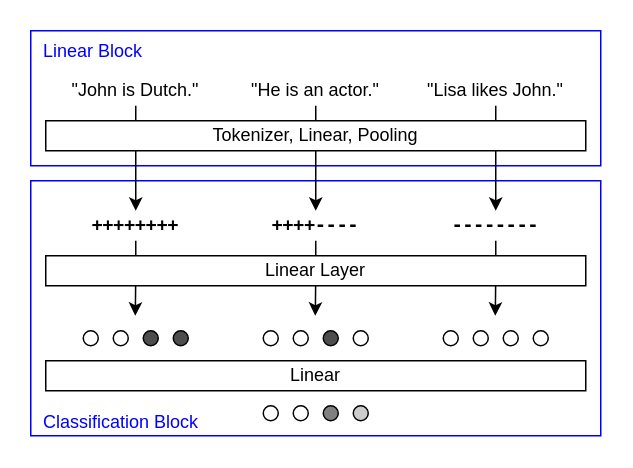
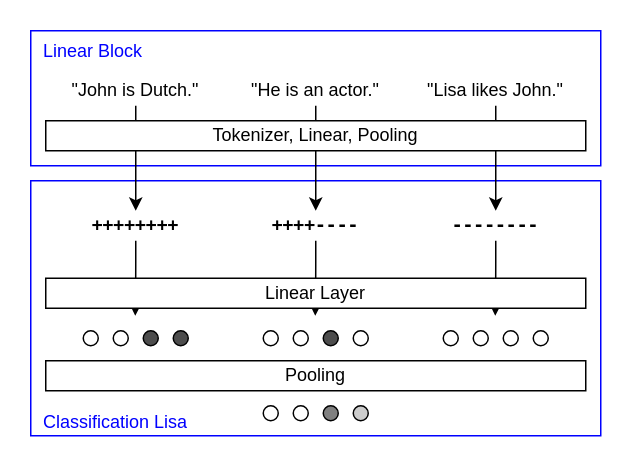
(316, 271) -> (316, 293)
(316, 376) -> (316, 376)
(121, 420) -> (115, 420)
